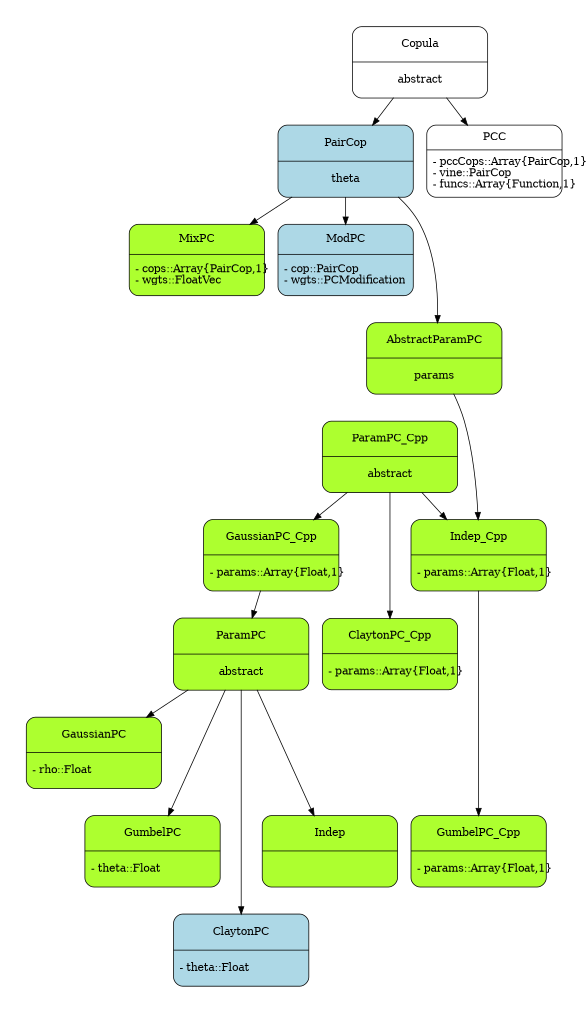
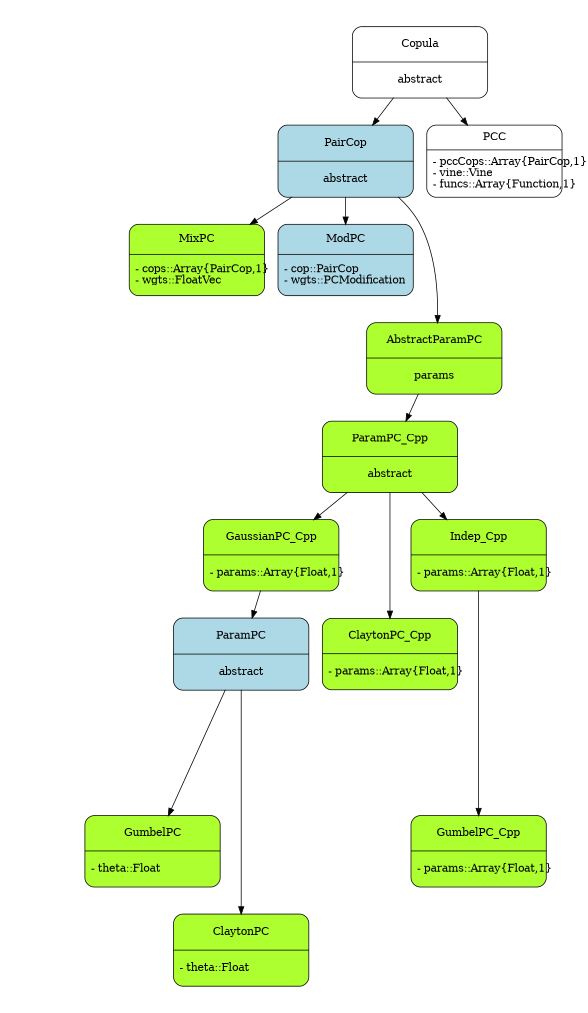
(472, 173) -> (463, 173)
(346, 179) -> (346, 179)
(471, 452) -> (414, 404)
(241, 654) -> (241, 654)
(94, 753) -> none
(330, 851) -> none
(241, 950) -> (241, 950)
